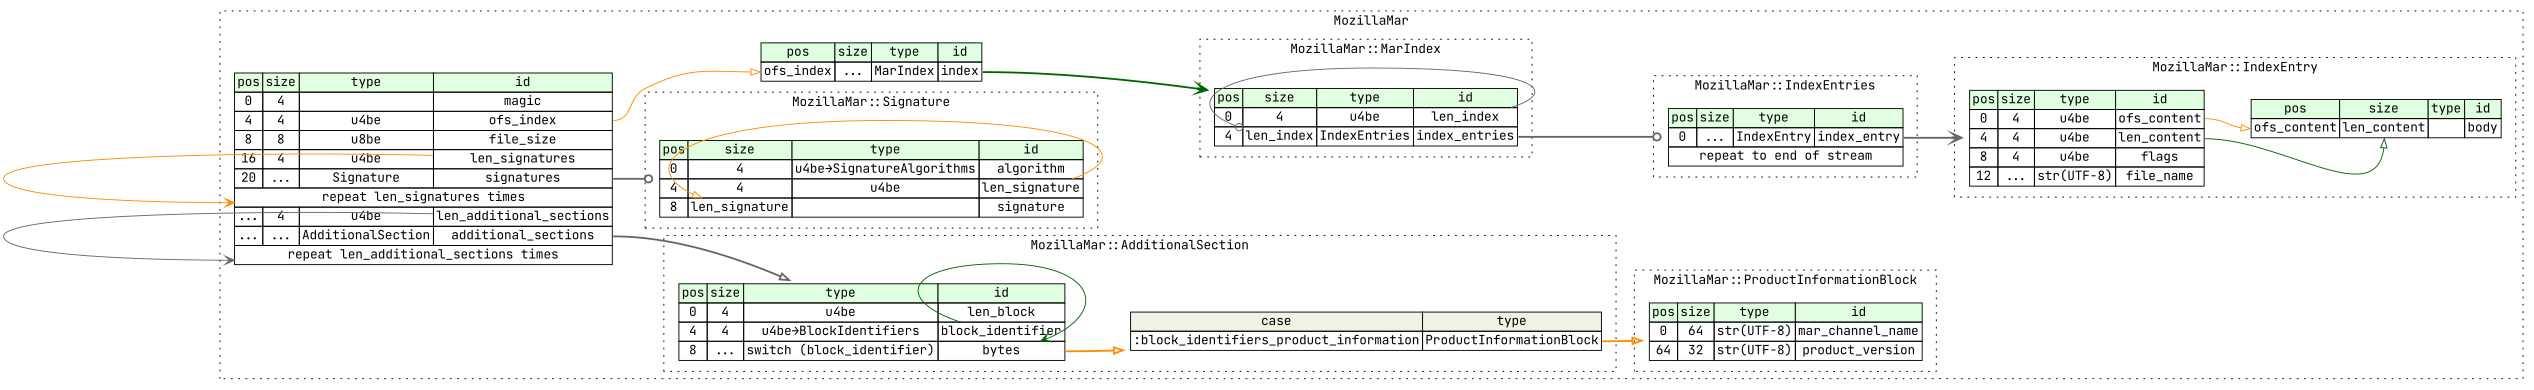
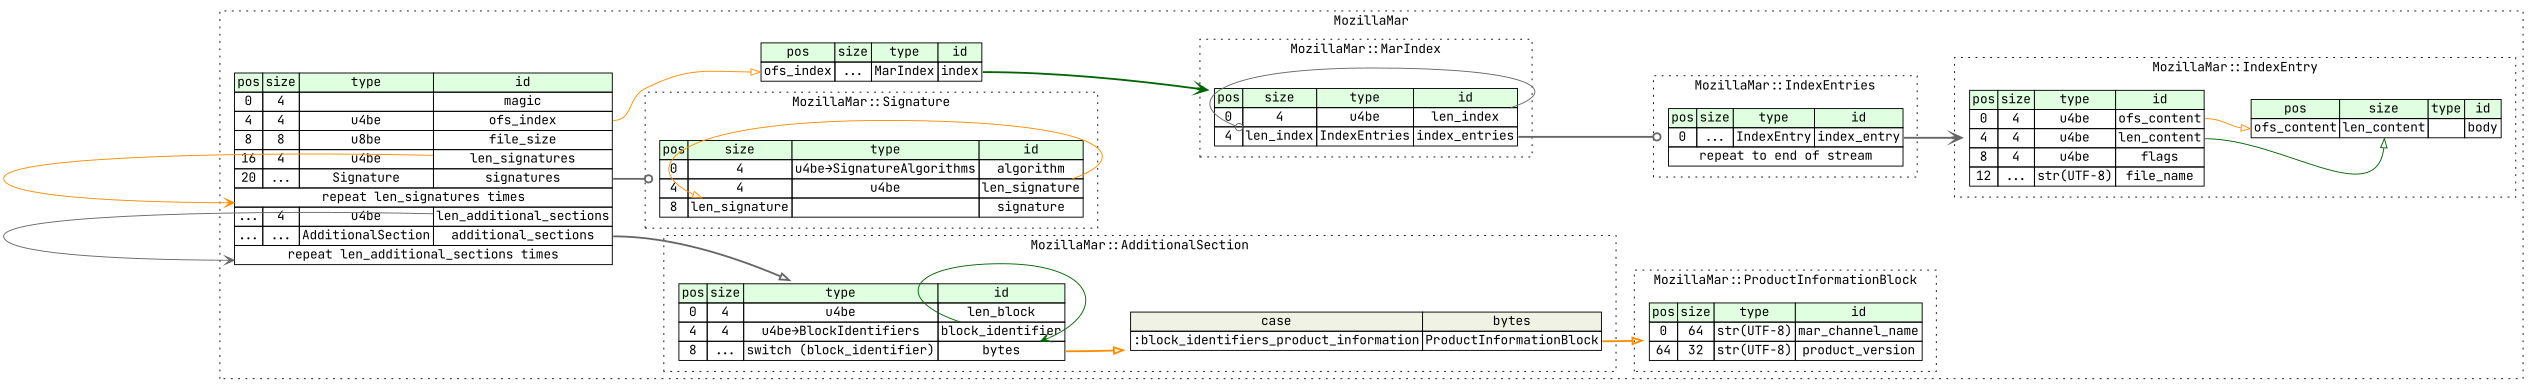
(1512, 321) -> (1512, 321)
